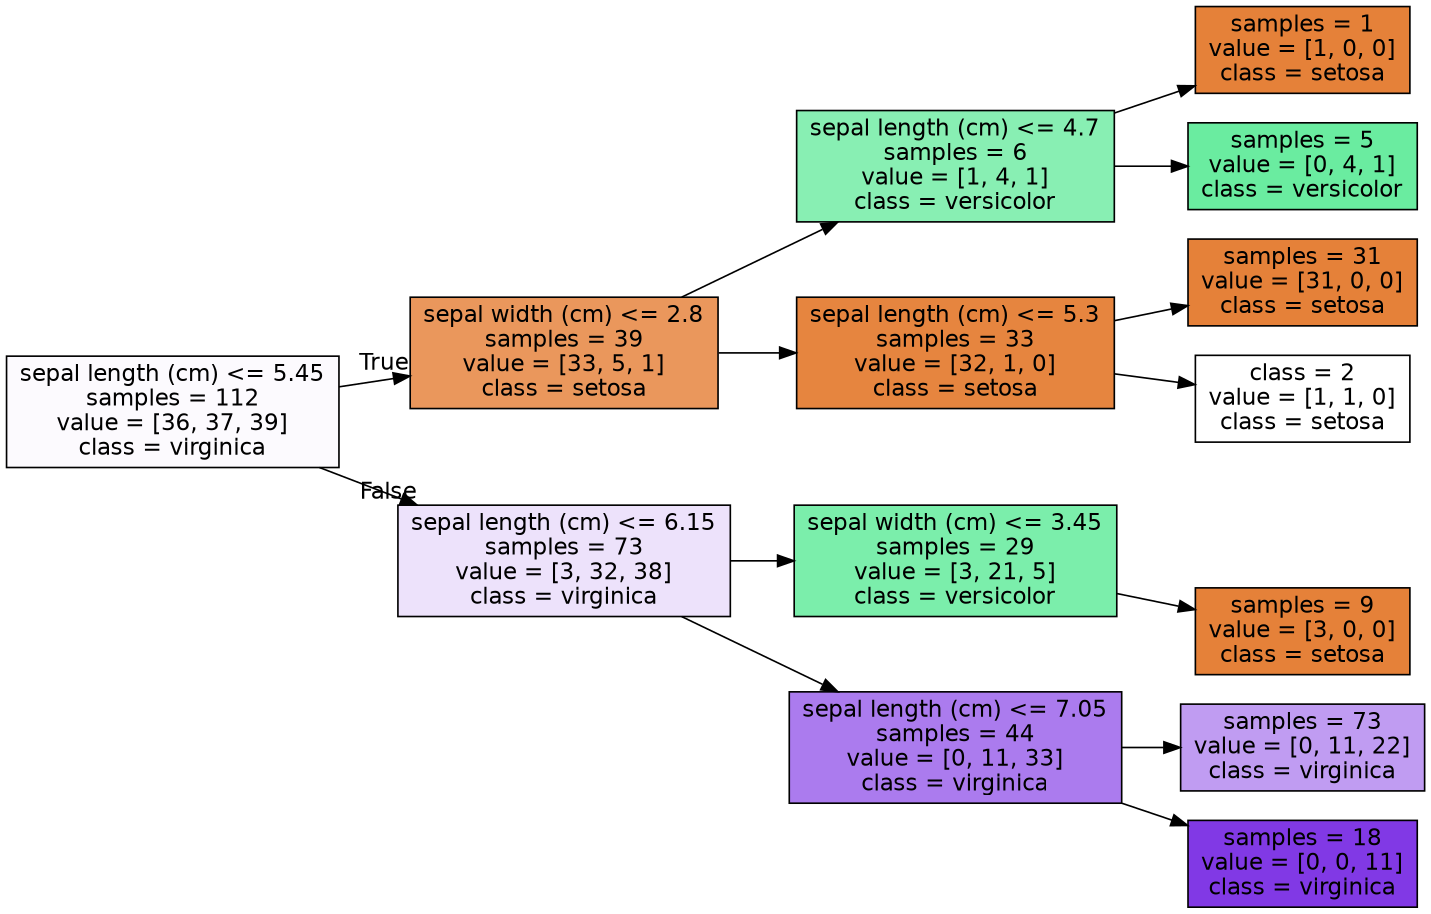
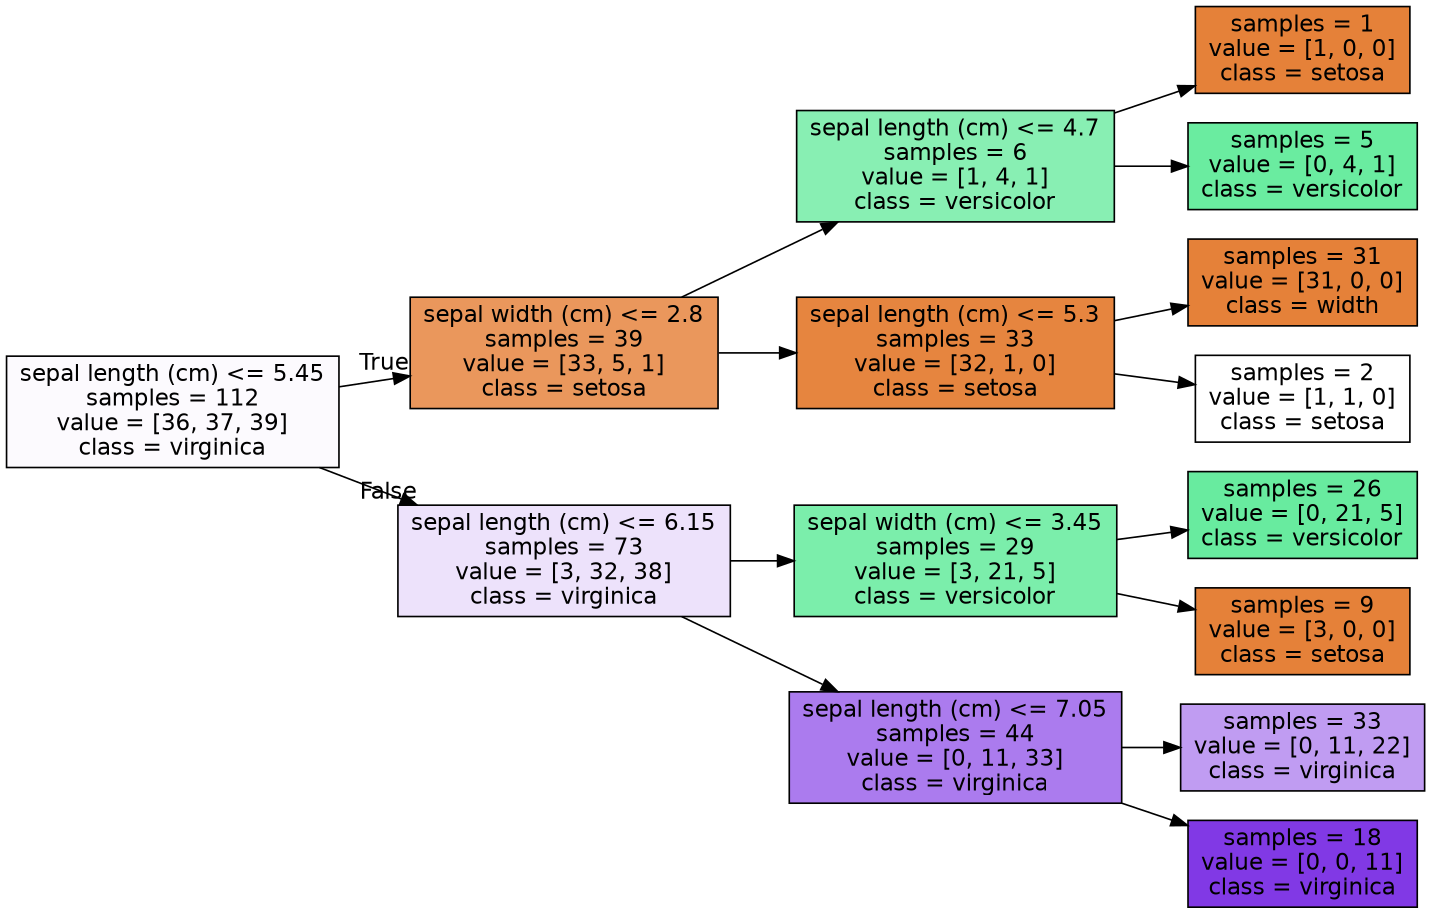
(1303, 282) -> (1303, 282)
(1303, 399) -> (1303, 399)
none -> (1303, 515)
(1303, 748) -> (1303, 748)
